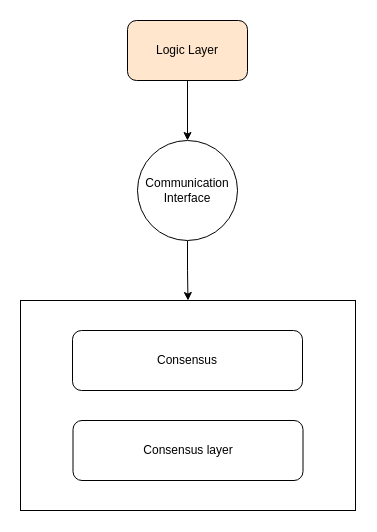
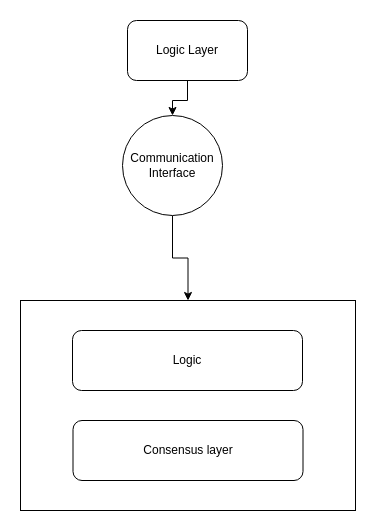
(188, 51) -> (188, 51)
(188, 191) -> (173, 166)
(188, 361) -> (188, 361)
